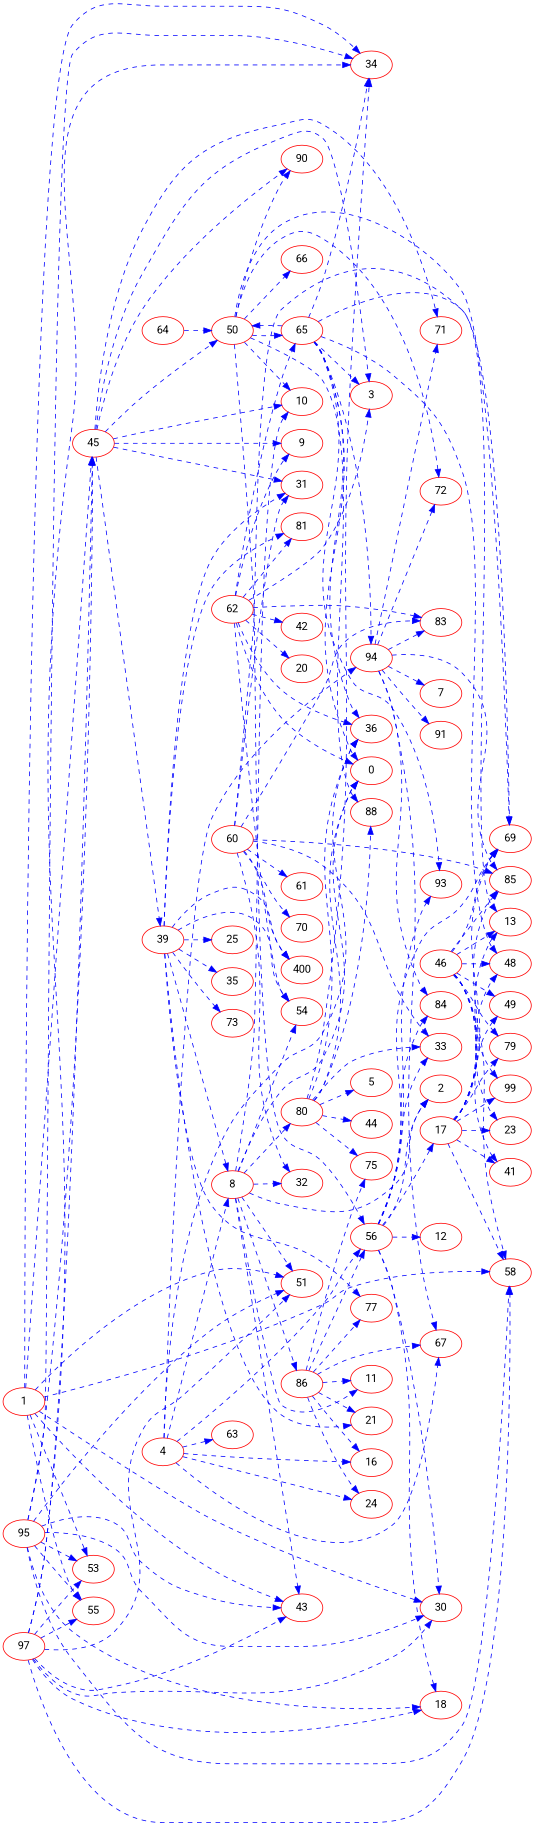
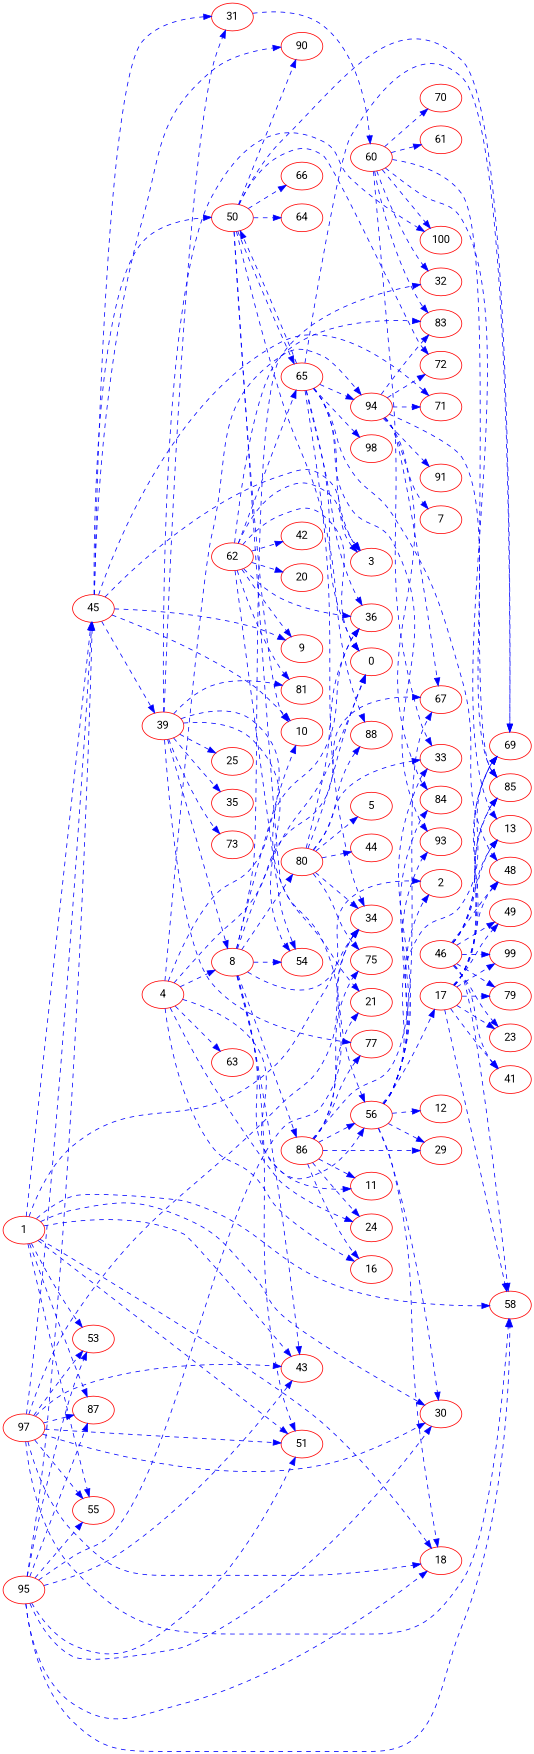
(194, 331) -> (263, 218)
none -> (371, 449)
(254, 663) -> (340, 44)
(302, 970) -> (441, 240)
none -> (441, 1151)
none -> (250, 1370)
none -> (93, 1410)
